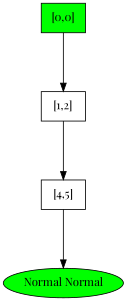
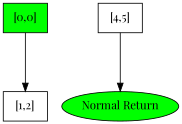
(63, 146) -> none
(63, 283) -> (120, 106)
